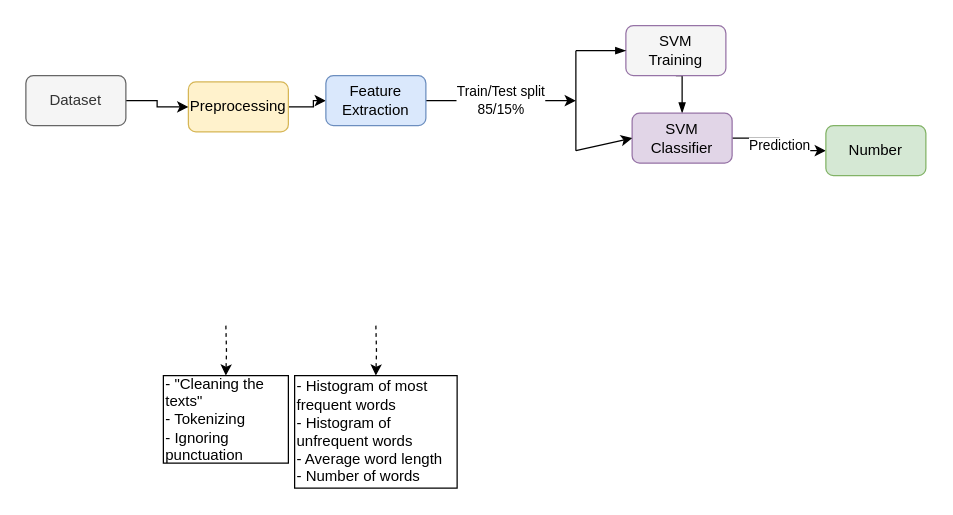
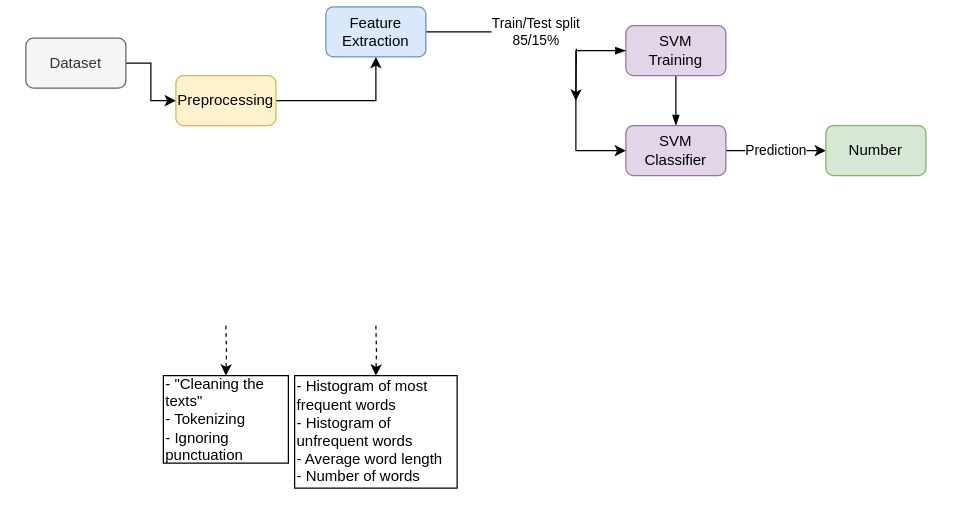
(676, 51) -> (676, 51)
(76, 101) -> (76, 63)
(376, 101) -> (376, 32)
(238, 107) -> (226, 101)
(682, 138) -> (676, 151)
